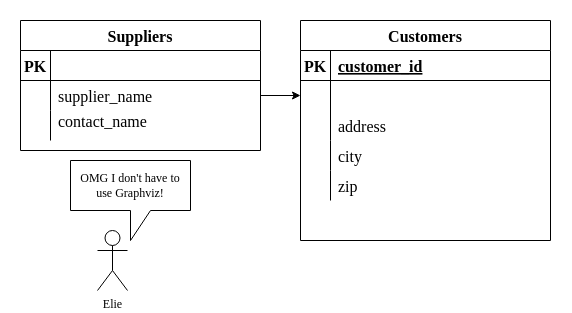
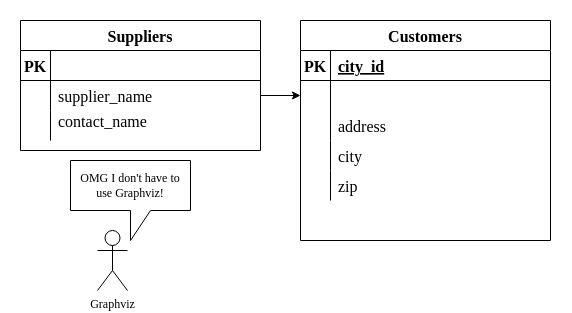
(385, 67) -> (365, 67)
(113, 305) -> (113, 305)
